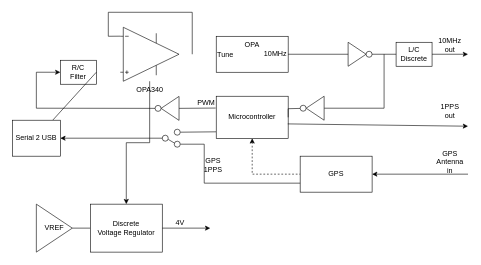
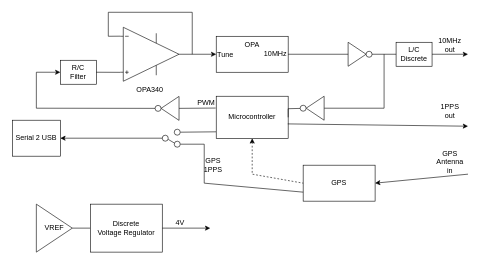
(74, 96) -> (107, 72)
(150, 114) -> (210, 54)
(336, 174) -> (339, 183)
